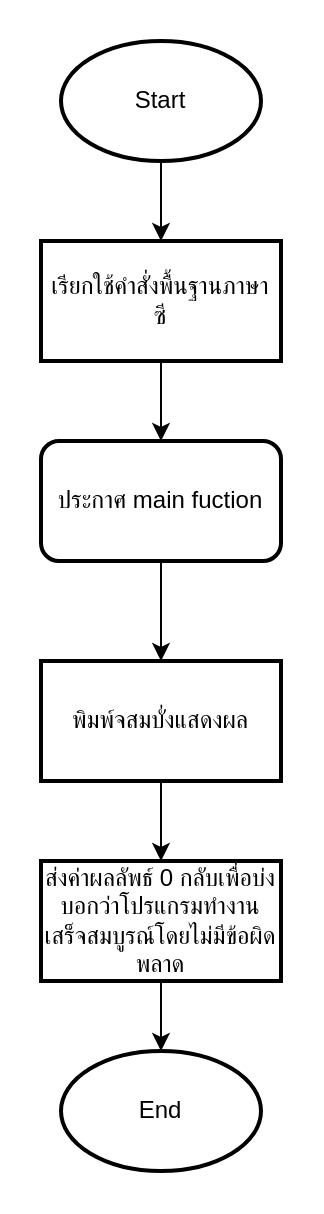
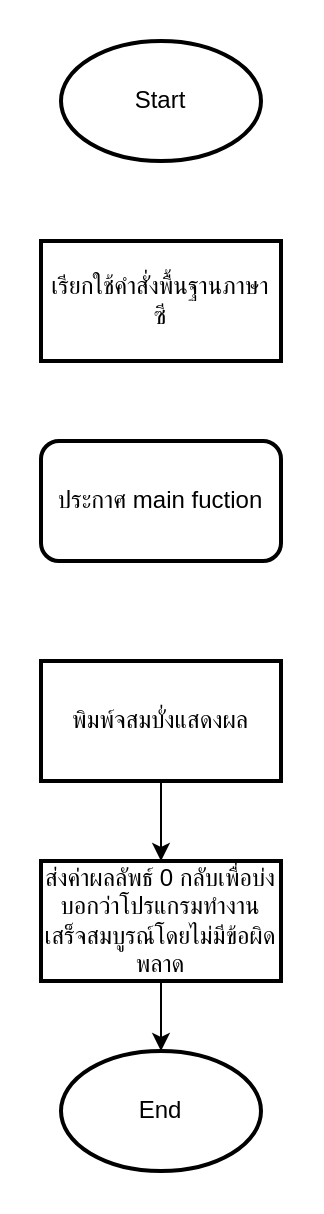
(161, 194) -> none
(161, 394) -> none
(161, 604) -> none
